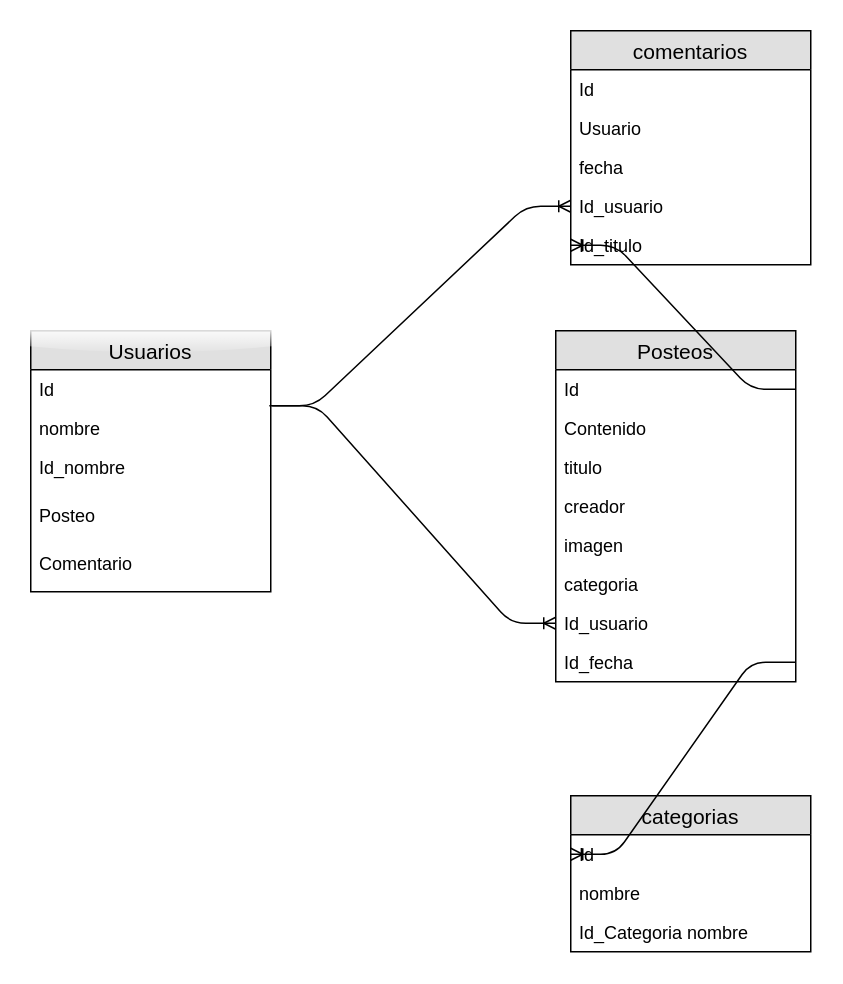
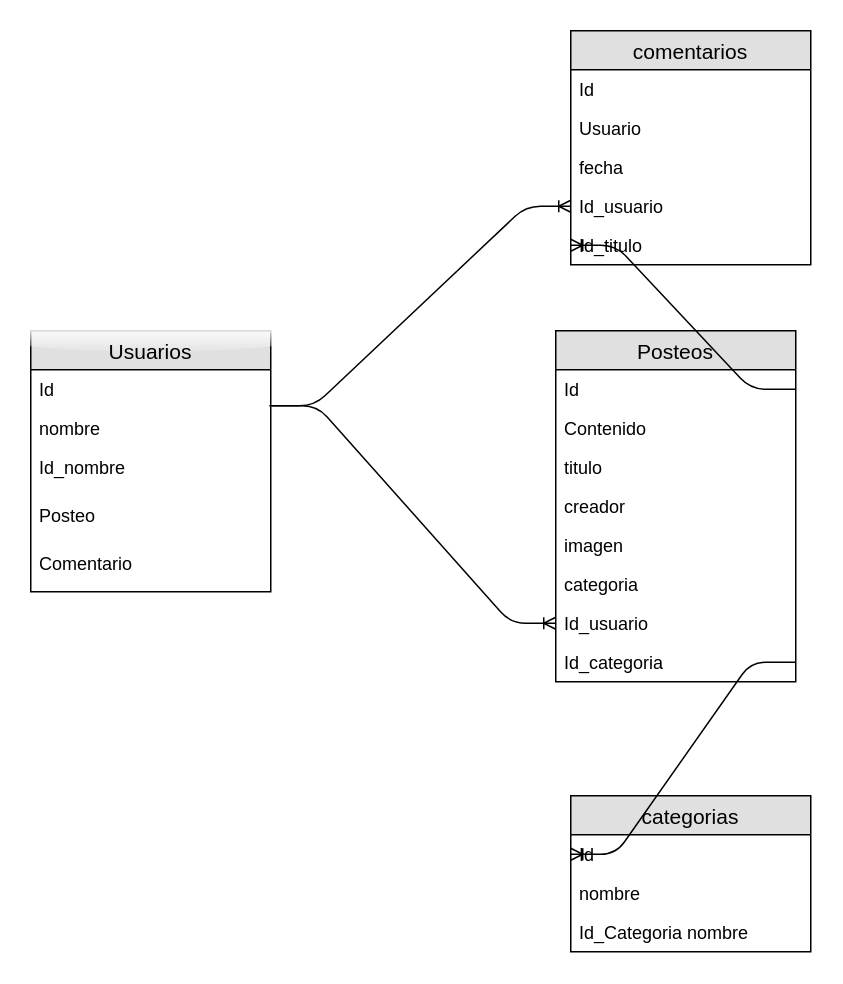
(604, 663) -> (622, 663)
